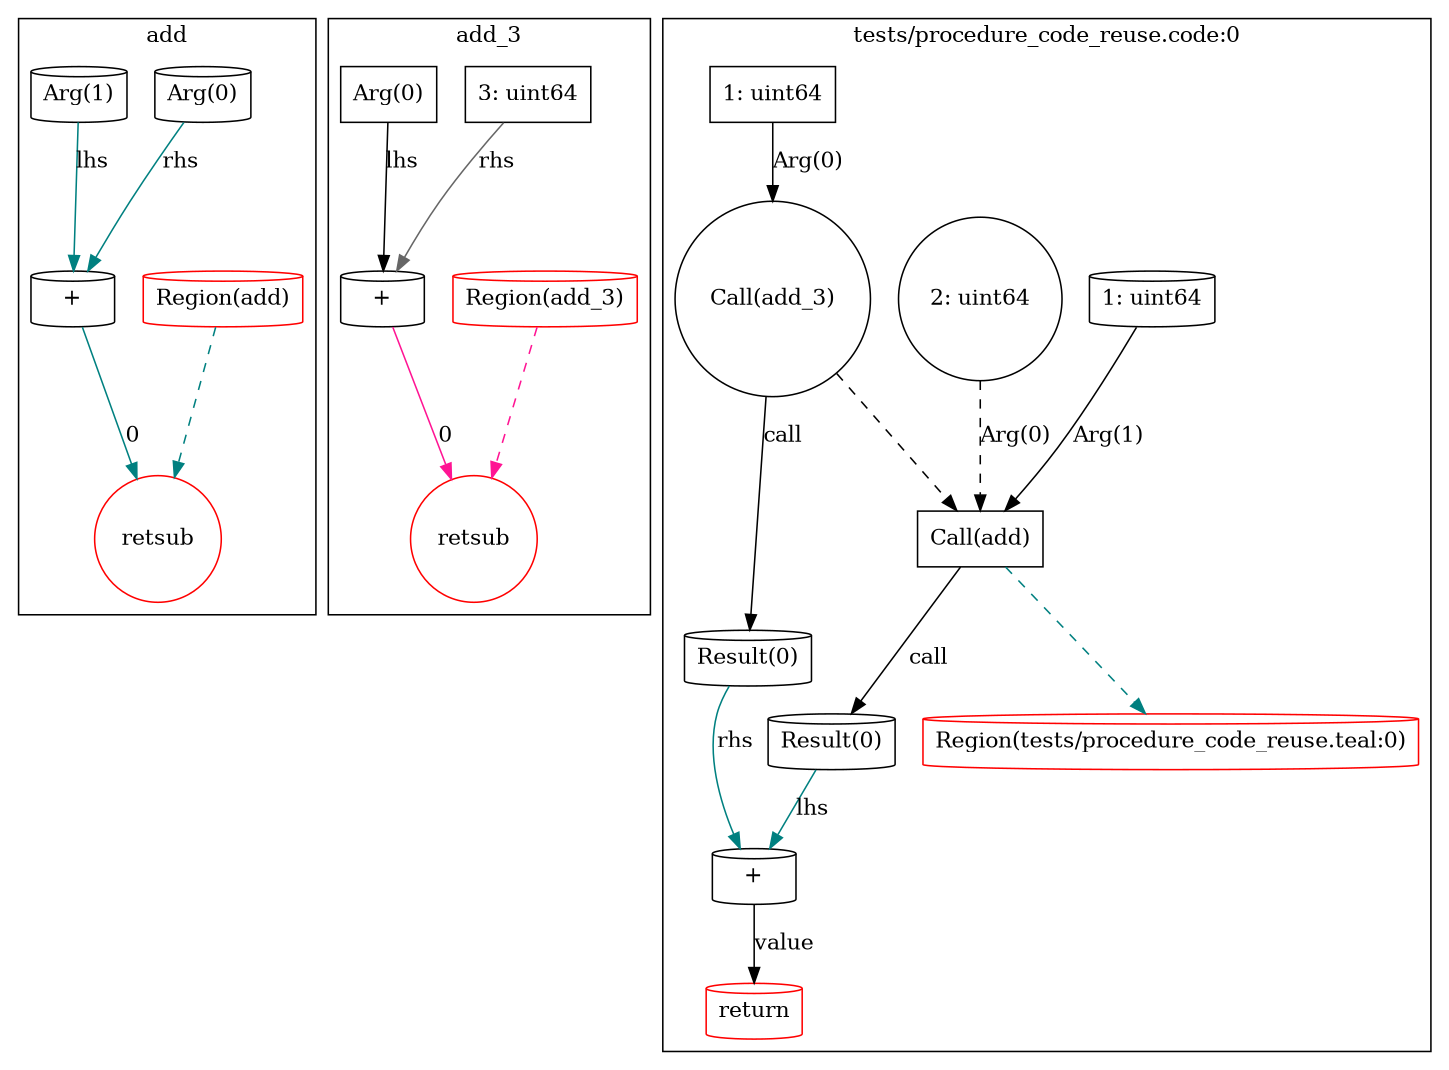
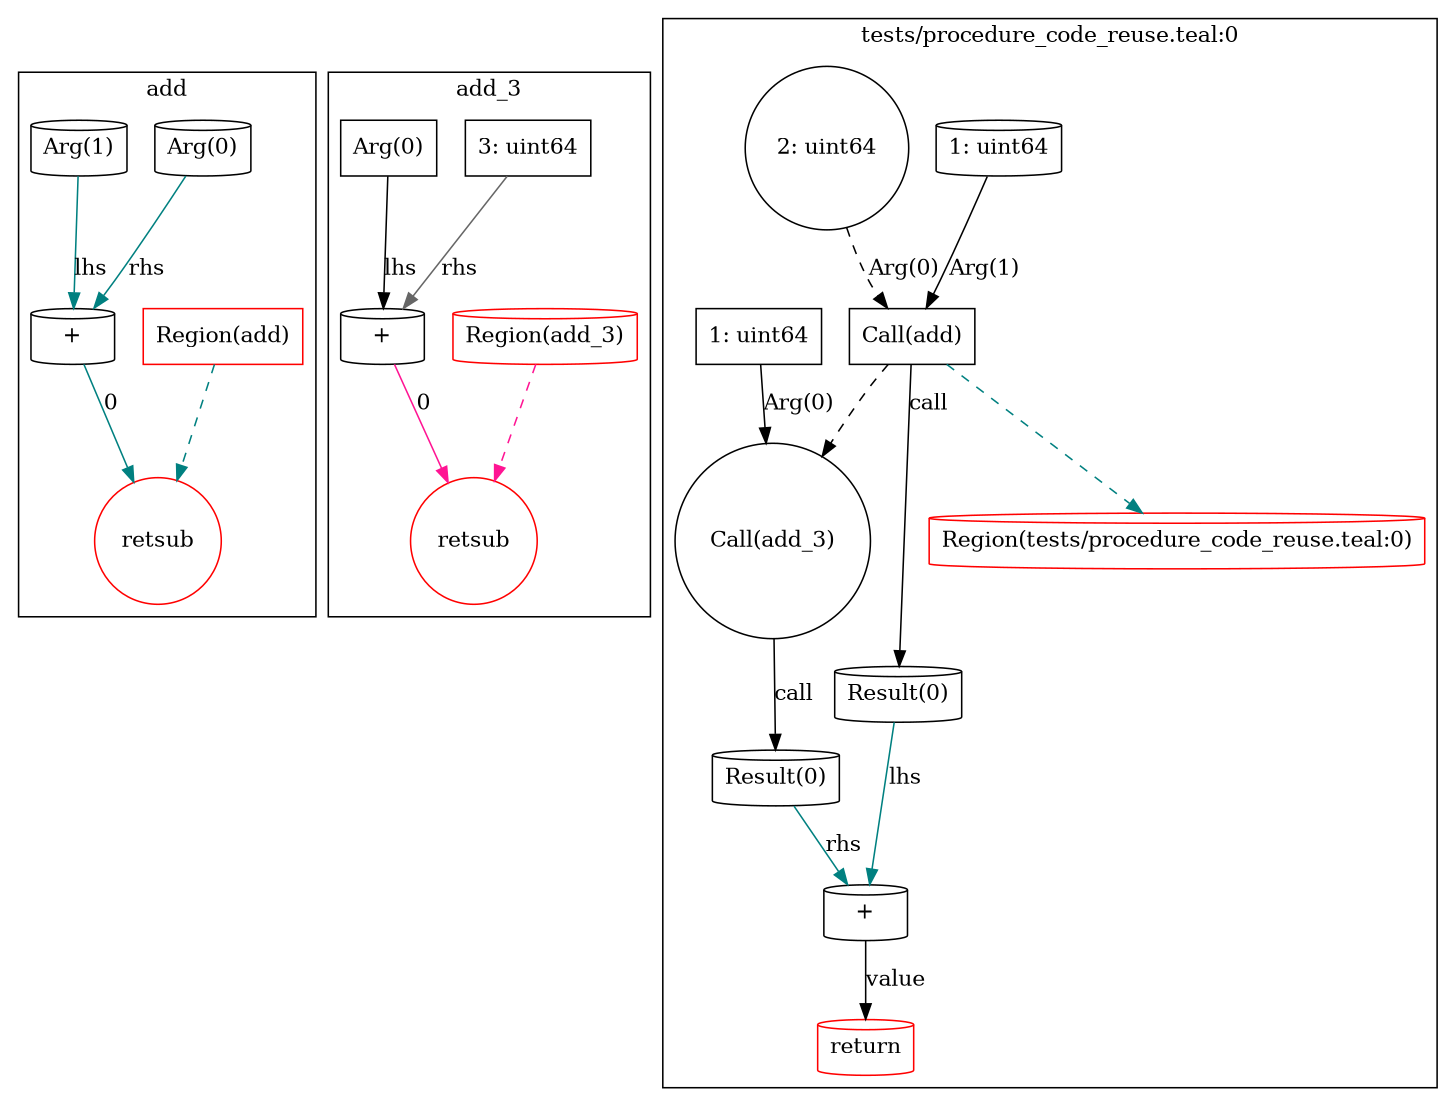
(1047, 36) -> (1050, 36)
(223, 299) -> (223, 336)
(892, 436) -> (858, 403)
